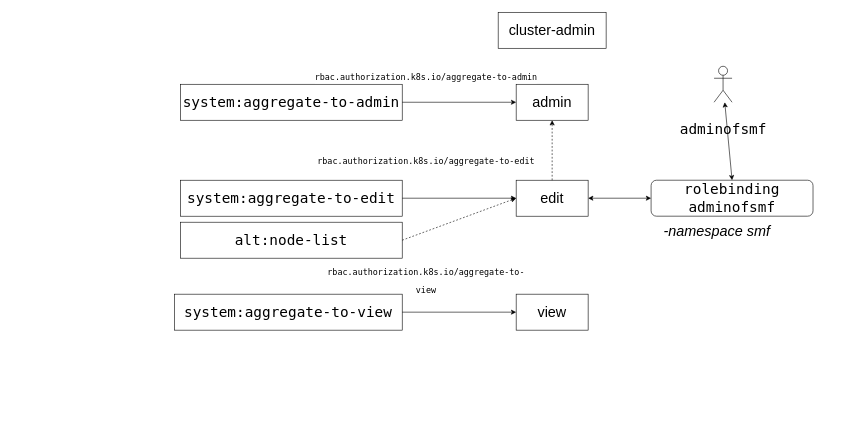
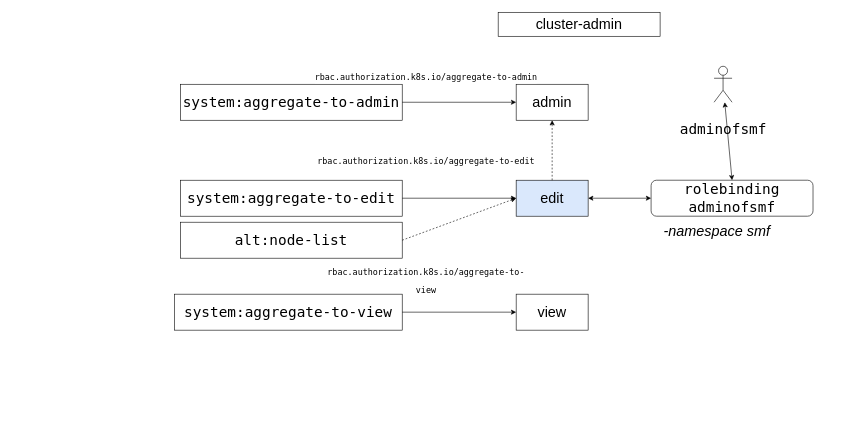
(552, 30) -> (579, 24)
(552, 198) -> (552, 198)
